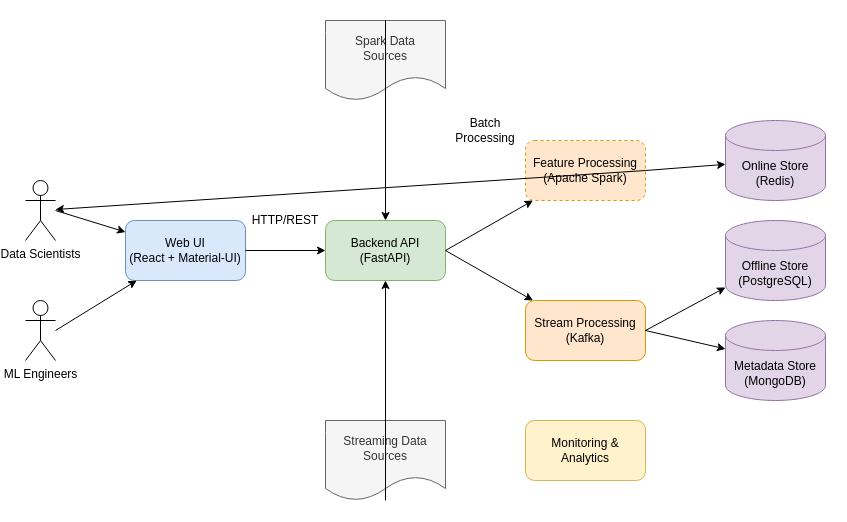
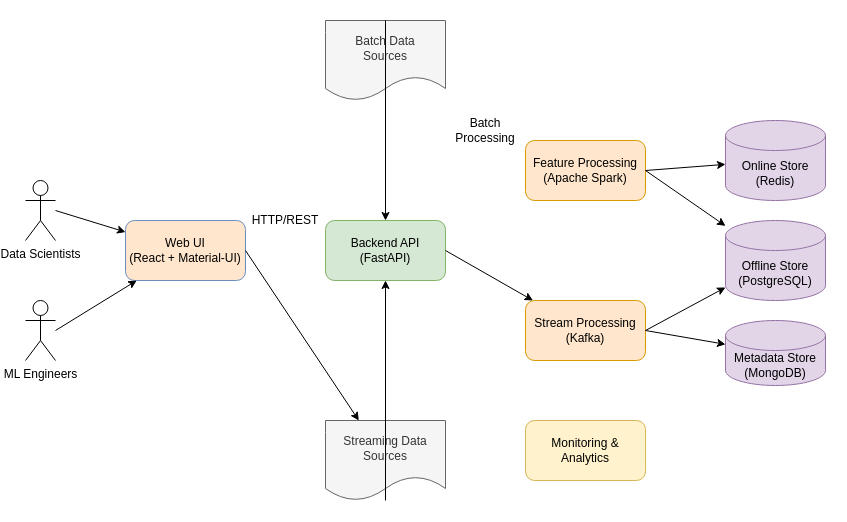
(386, 49) -> (386, 49)
(586, 171) -> (586, 171)
(353, 190) -> (683, 196)
(487, 227) -> none
(186, 251) -> (186, 251)
(282, 251) -> (300, 332)
(776, 361) -> (776, 353)
